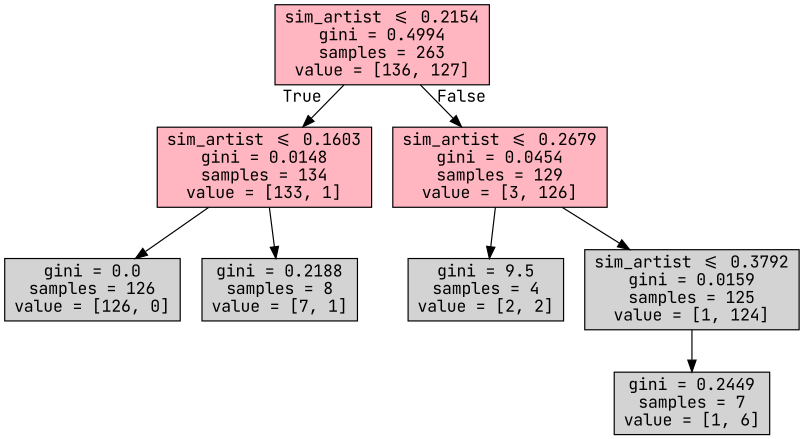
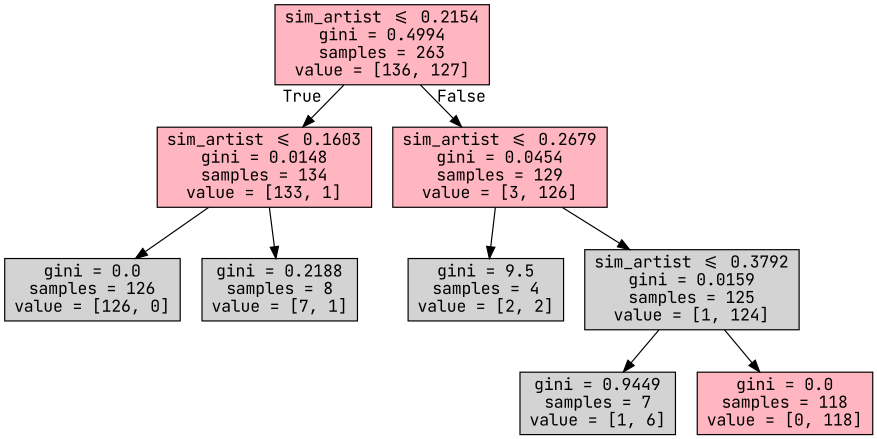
(692, 403) -> (598, 403)
none -> (785, 403)
